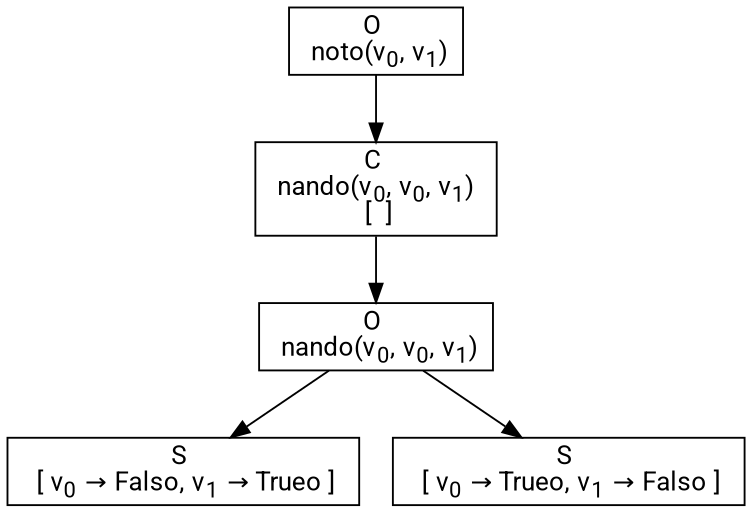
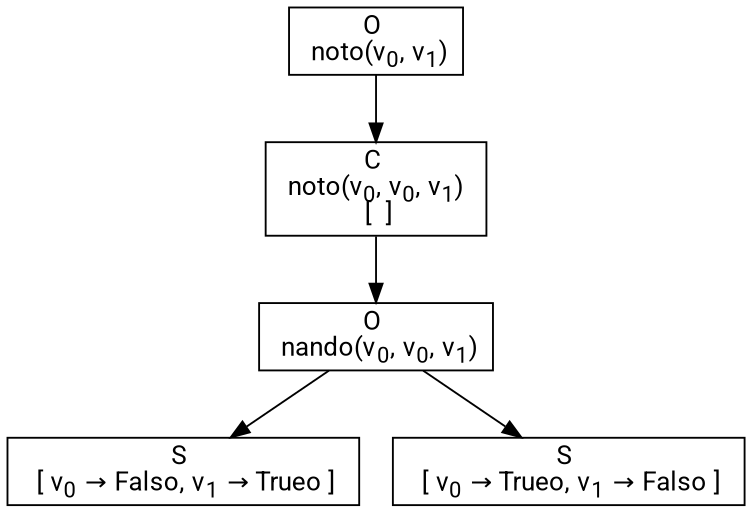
(322, 187) -> (322, 187)
